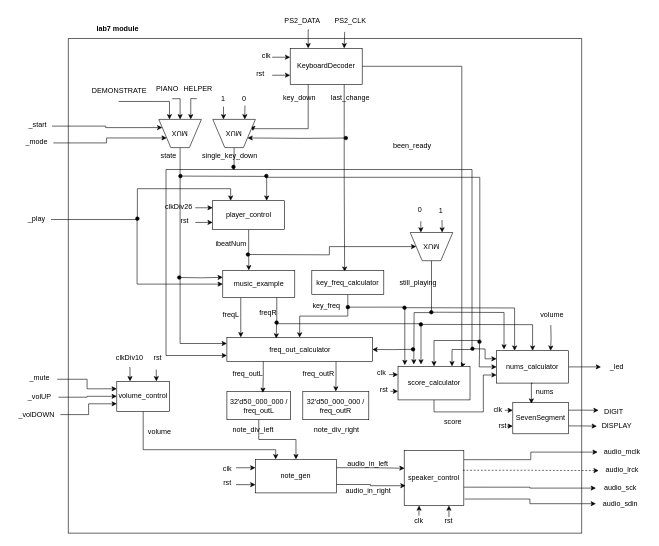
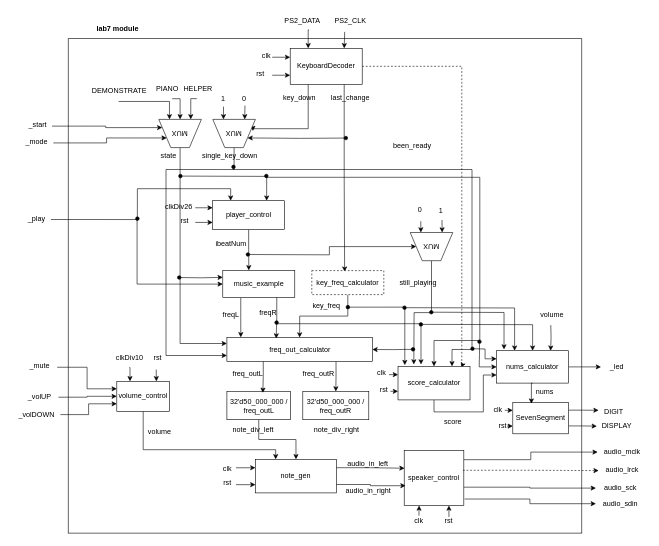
(462, 165) -> (462, 165)
(348, 283) -> (348, 283)
(39, 378) -> (39, 366)
